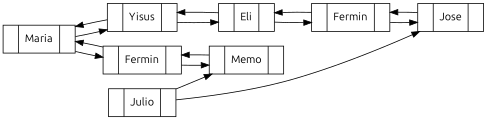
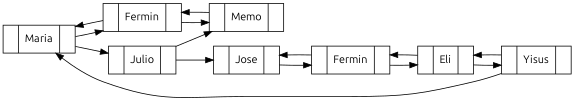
(88, 34) -> (88, 49)
